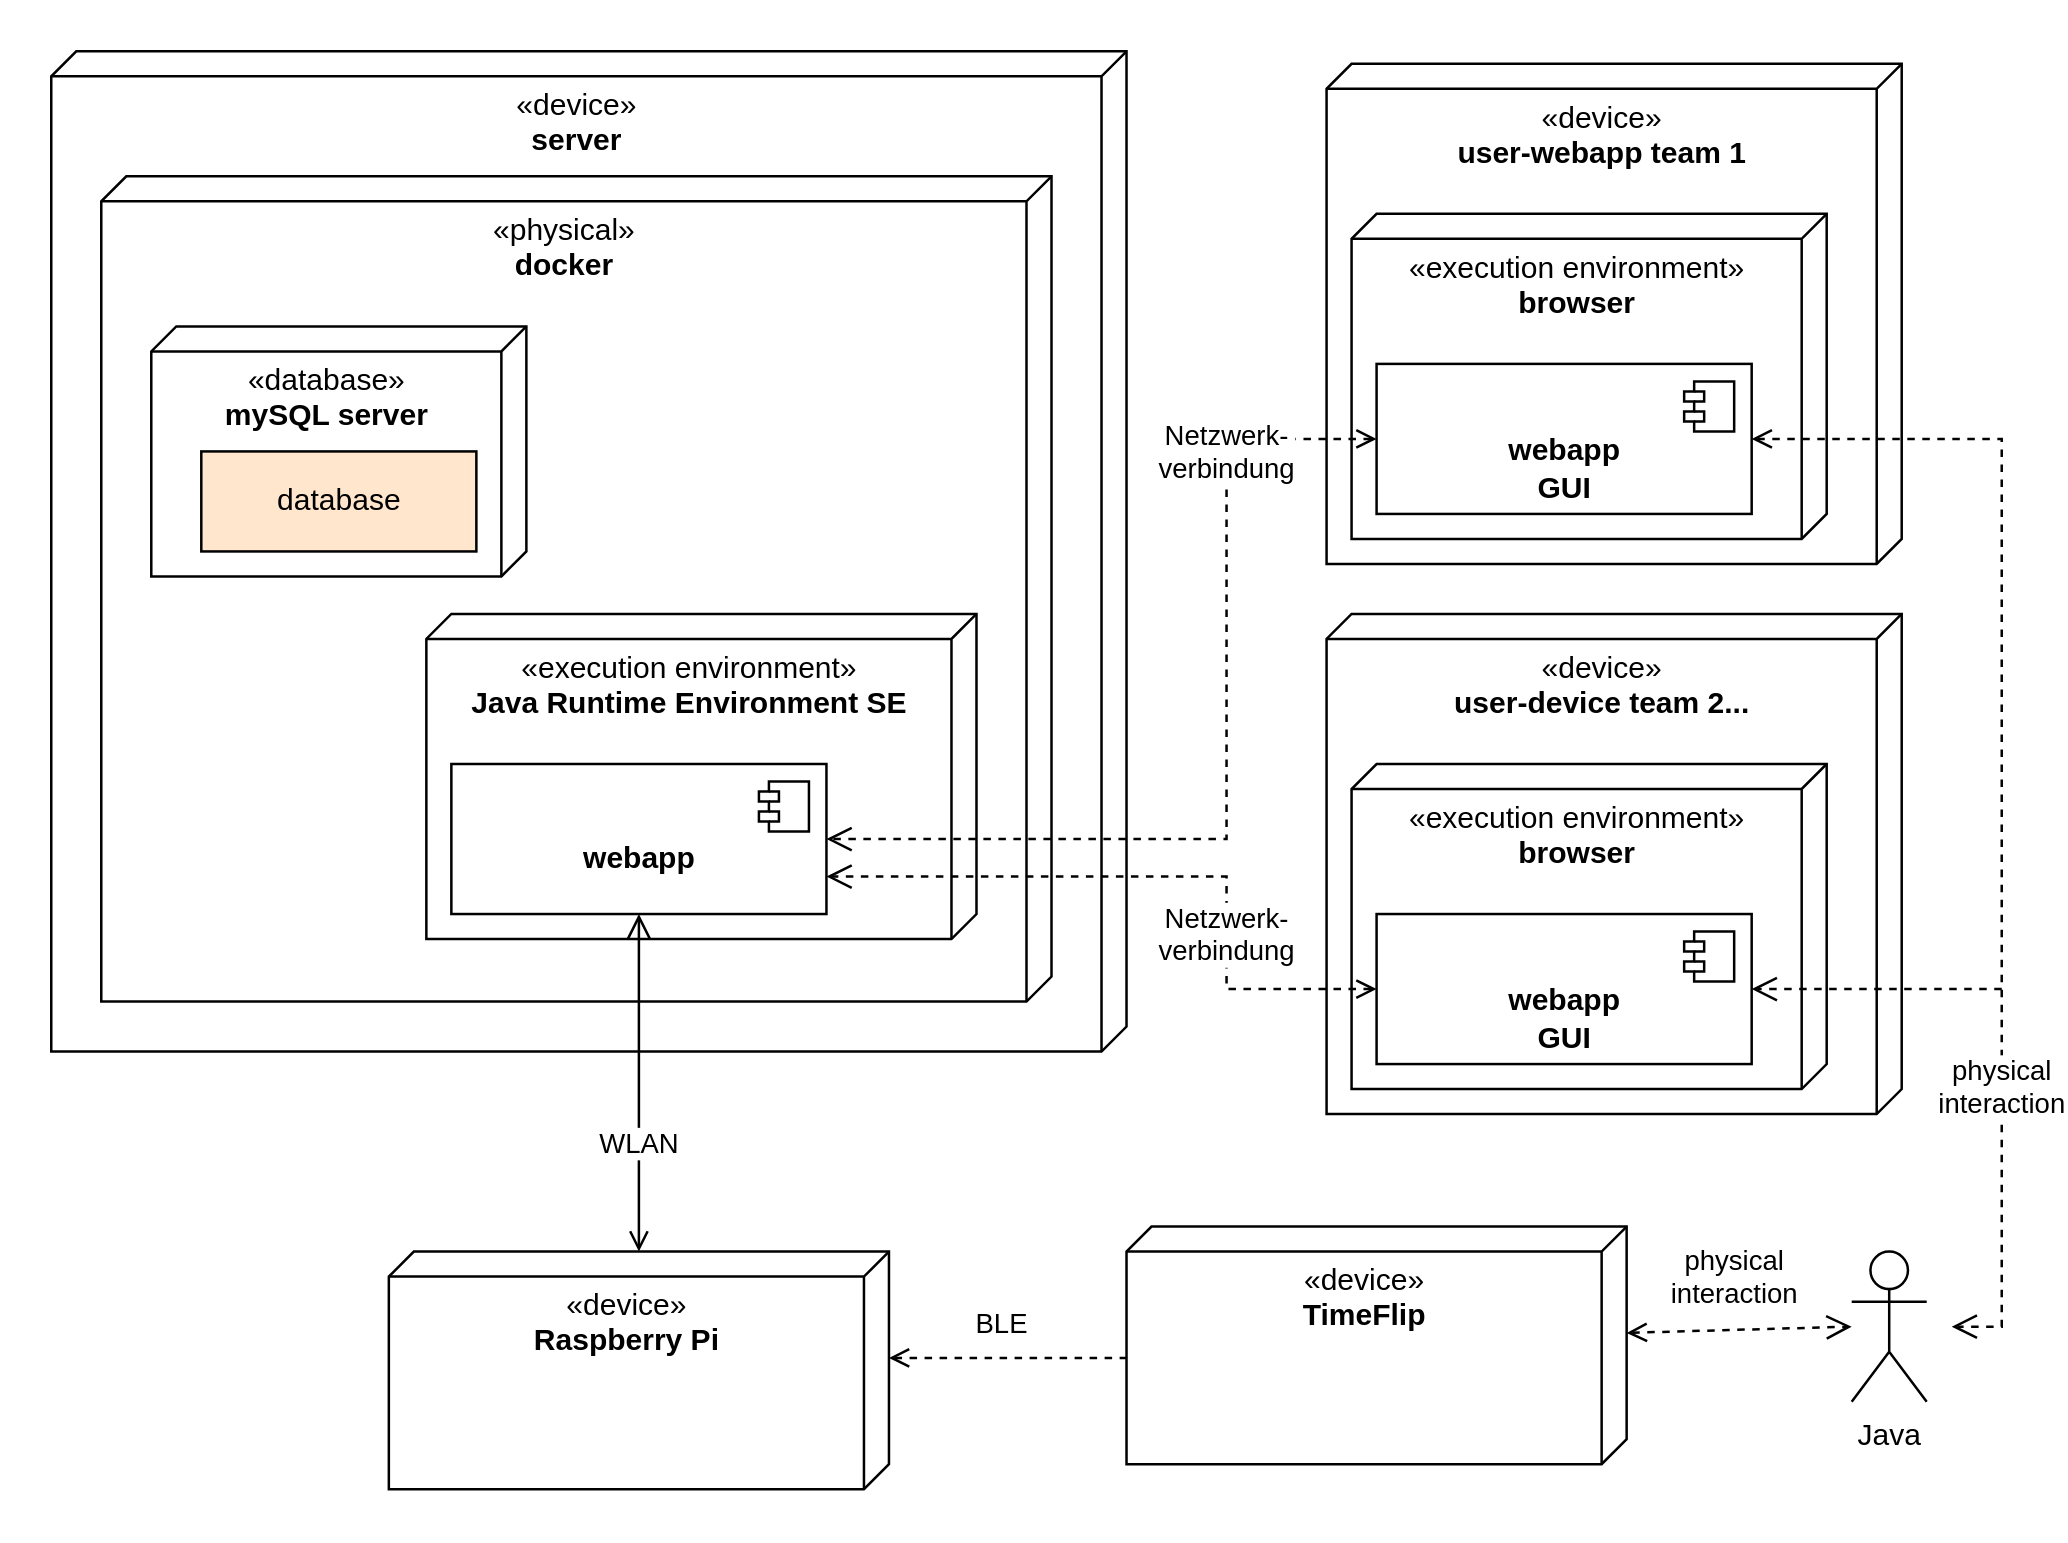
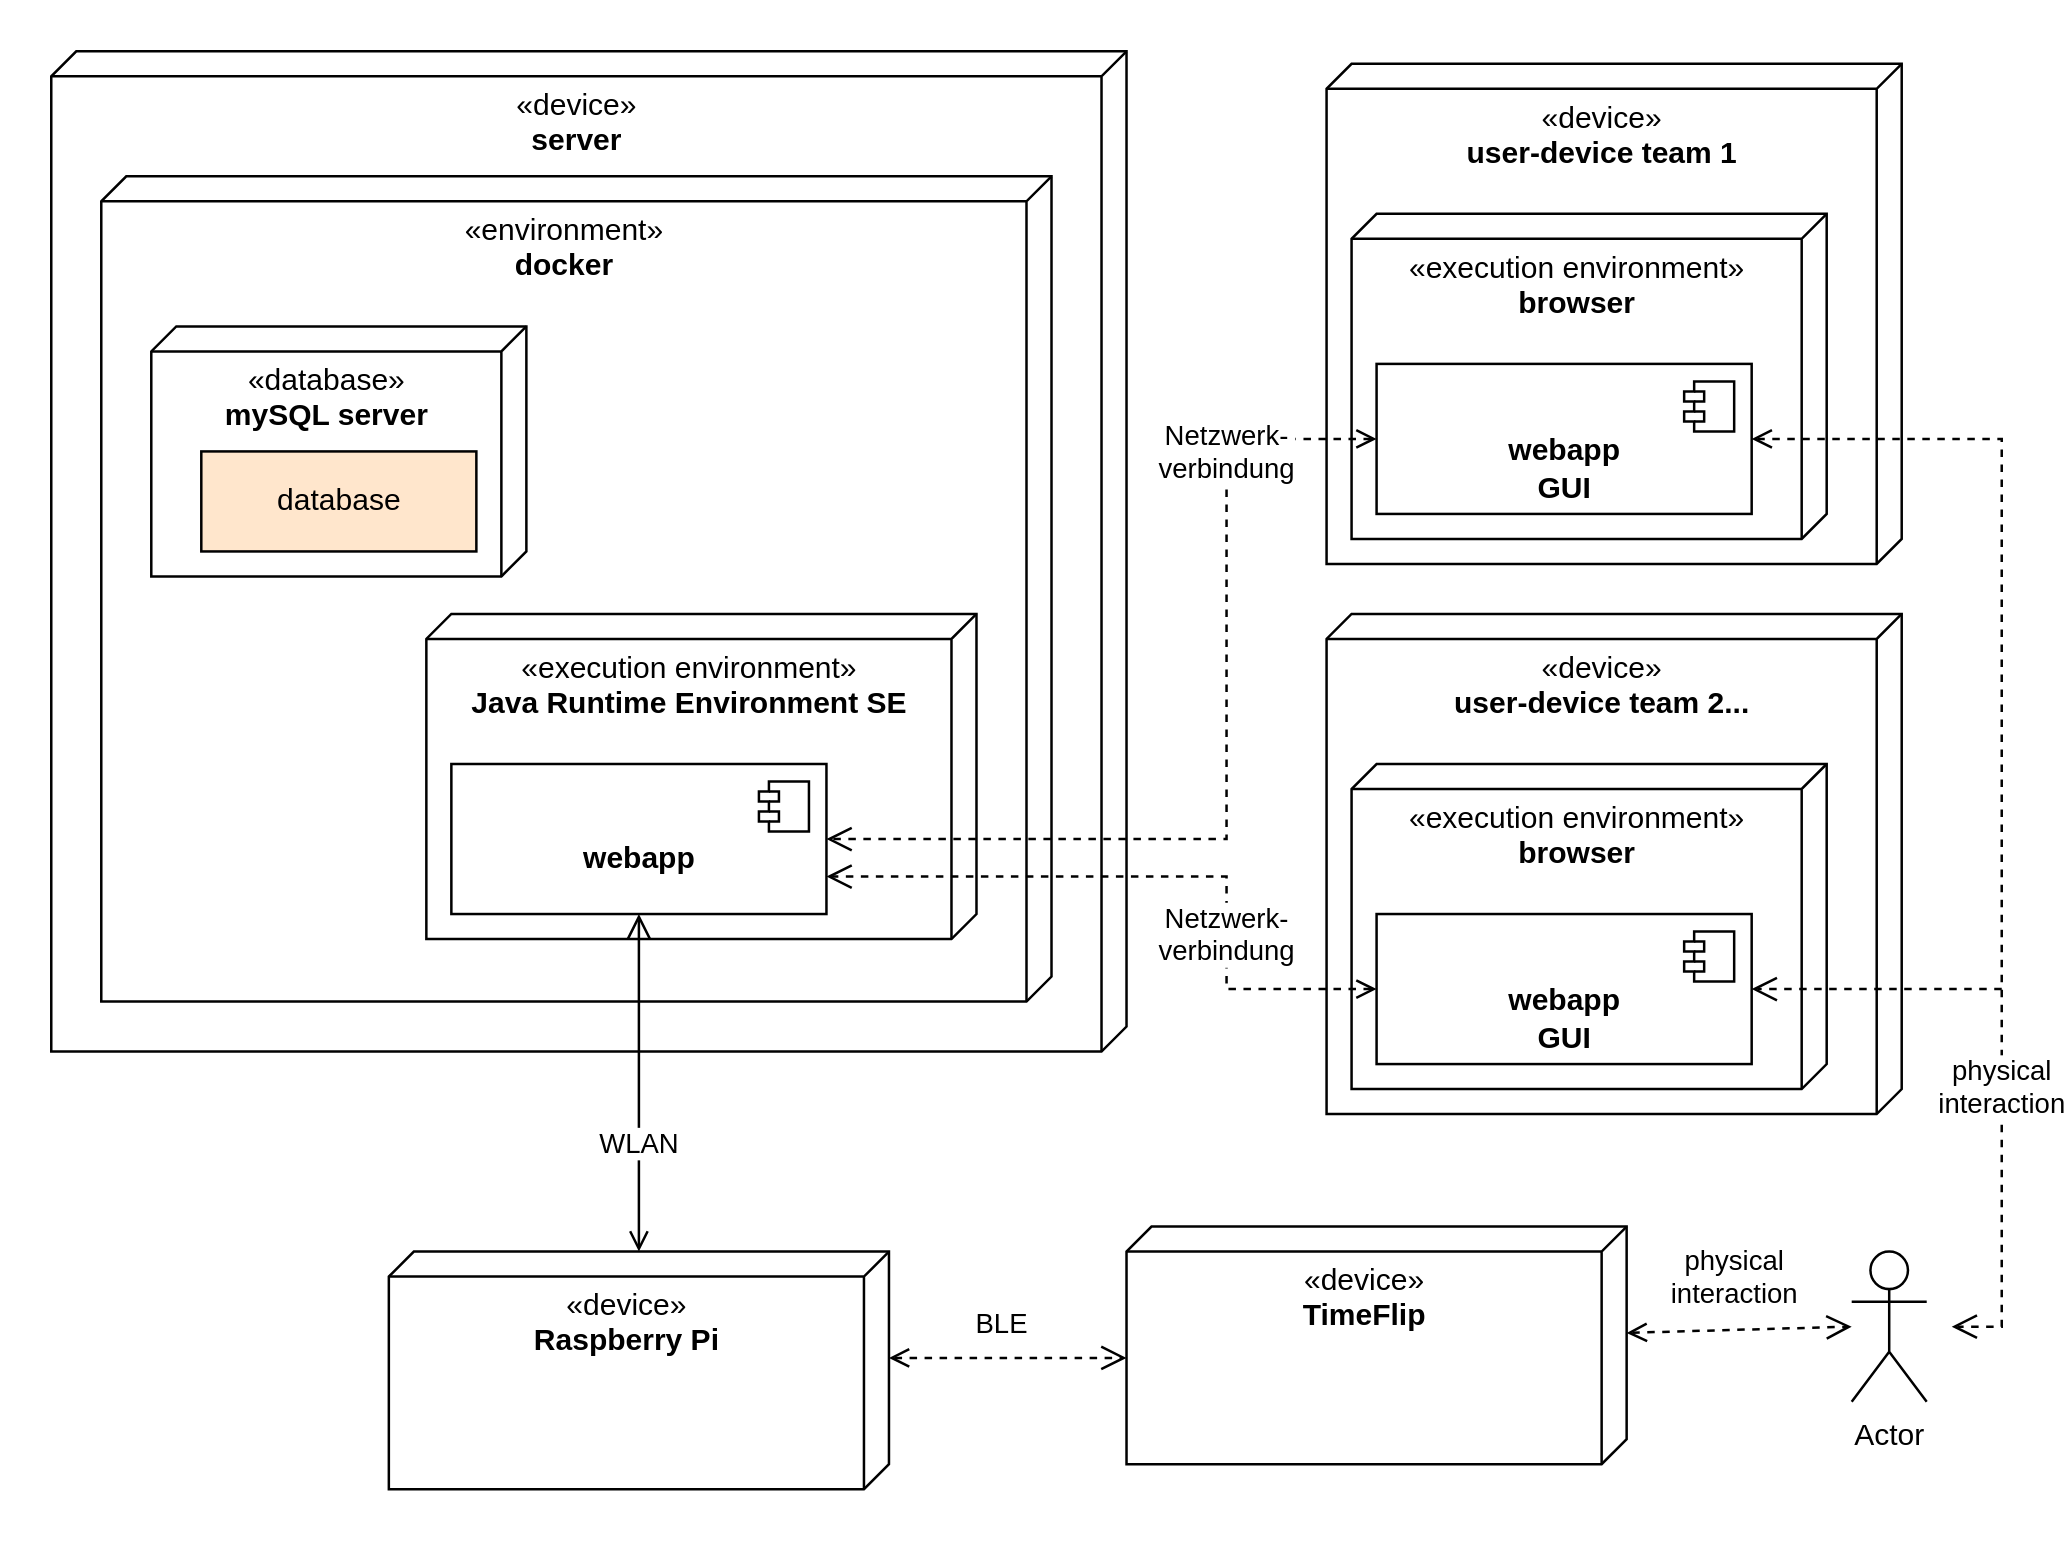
(1603, 137) -> (1603, 137)
(565, 250) -> (565, 250)
(1119, 1358) -> (1117, 1358)
(1890, 1437) -> (1890, 1437)
